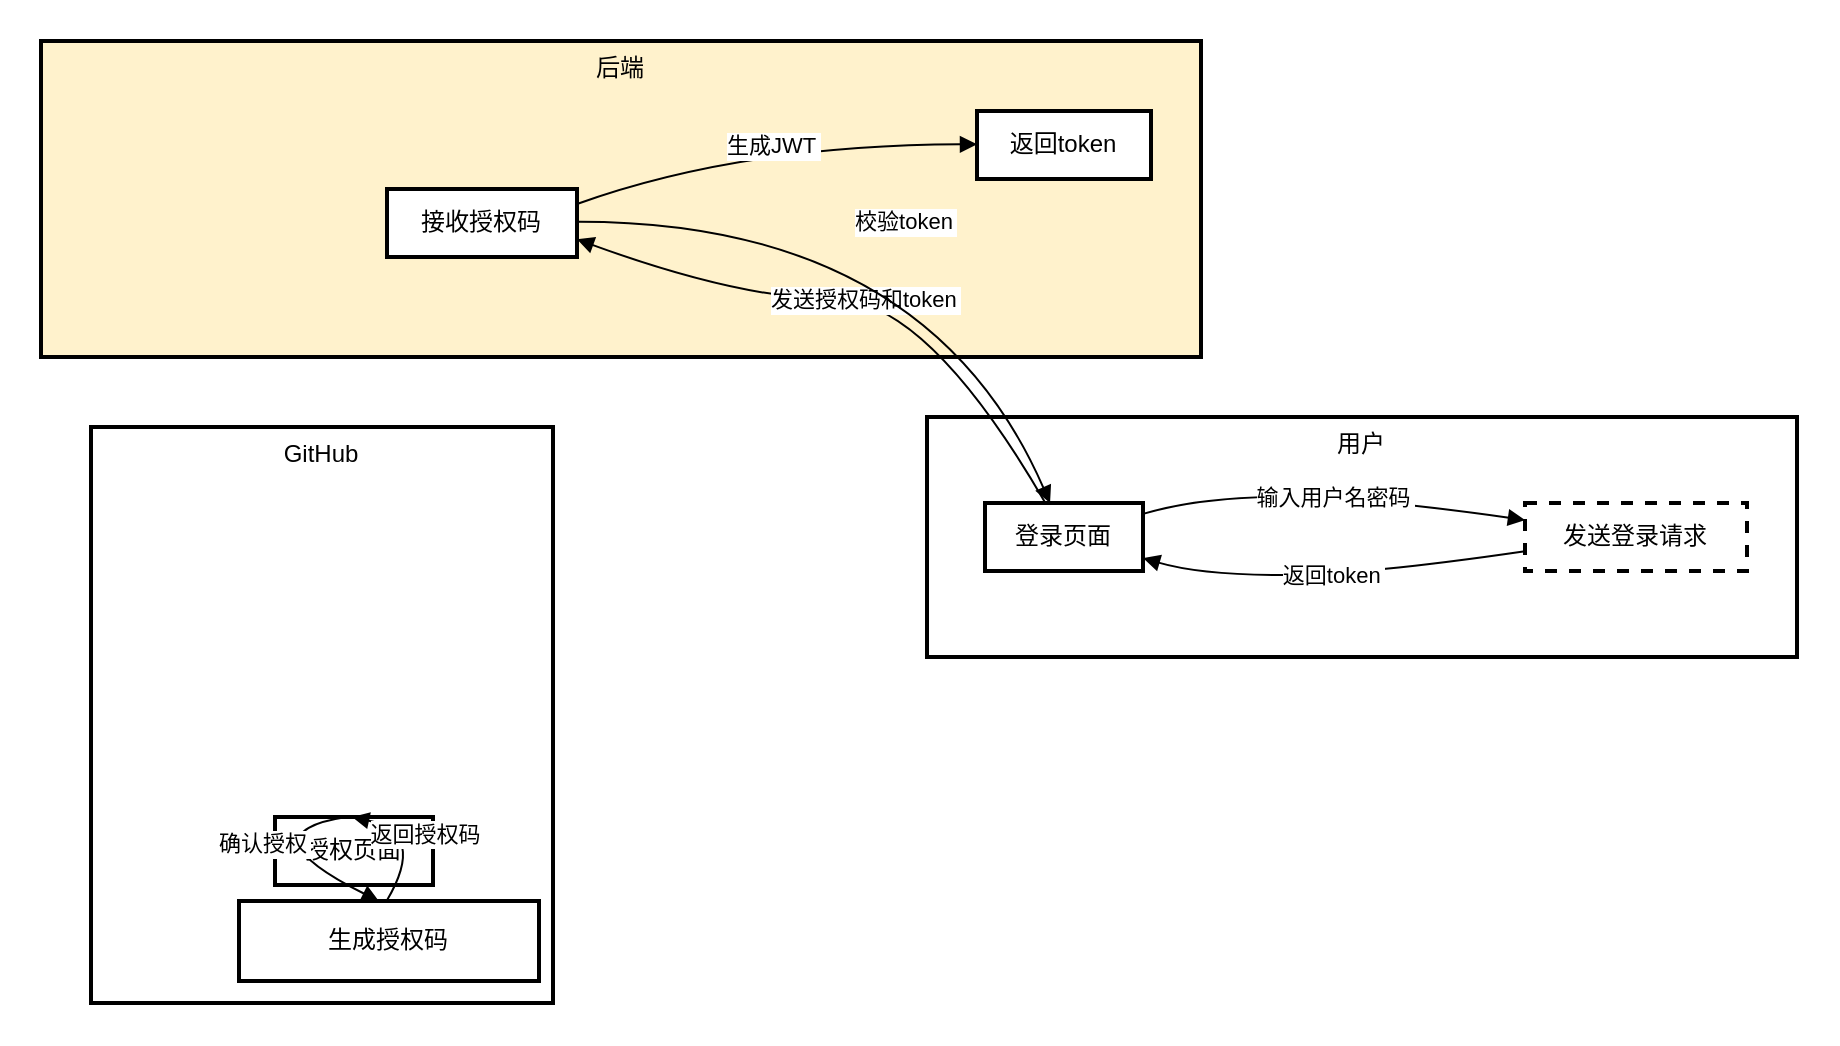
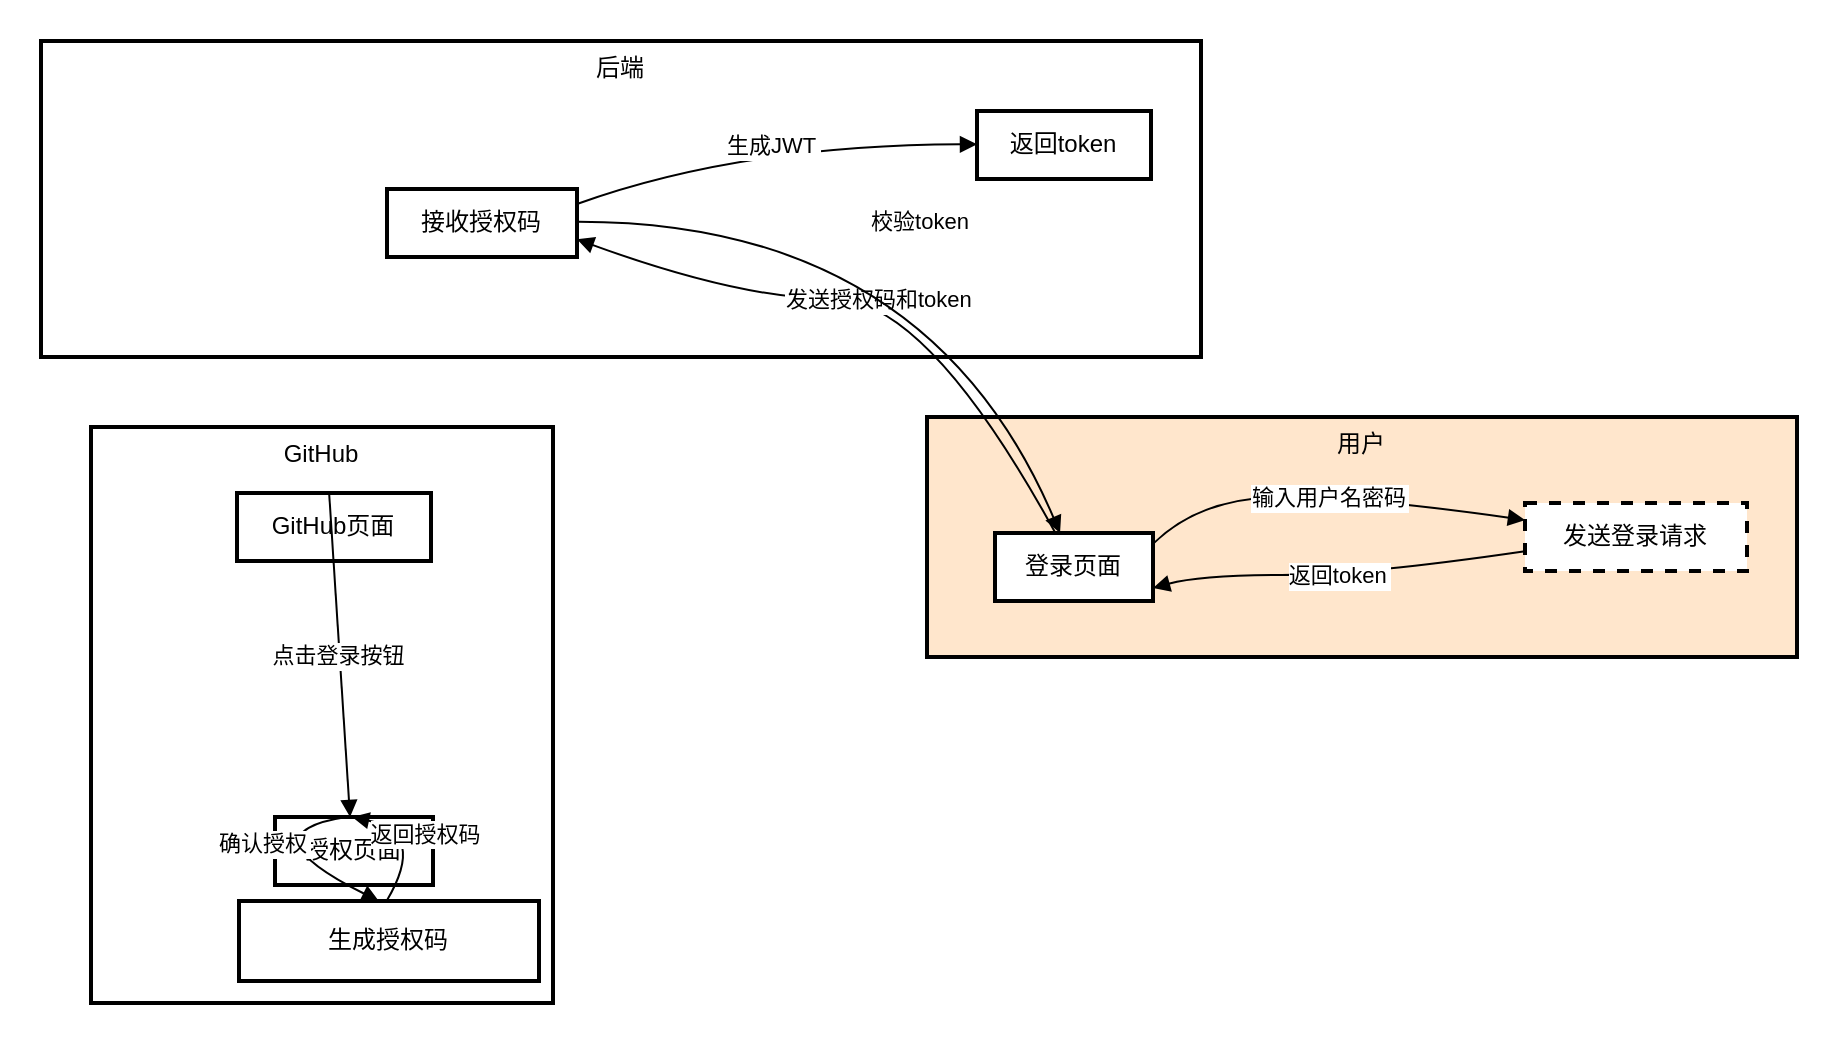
(621, 199) -> (621, 199)
none -> (334, 527)
(1064, 537) -> (1074, 567)
(1362, 537) -> (1362, 537)
none -> (339, 648)
